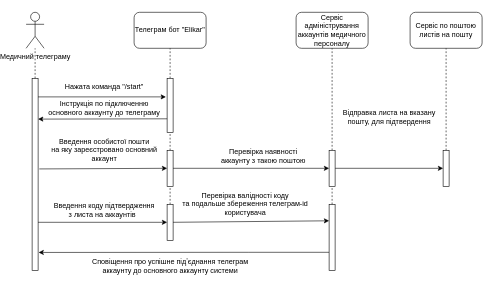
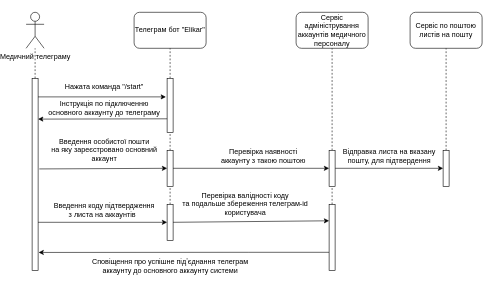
(389, 117) -> (389, 156)
